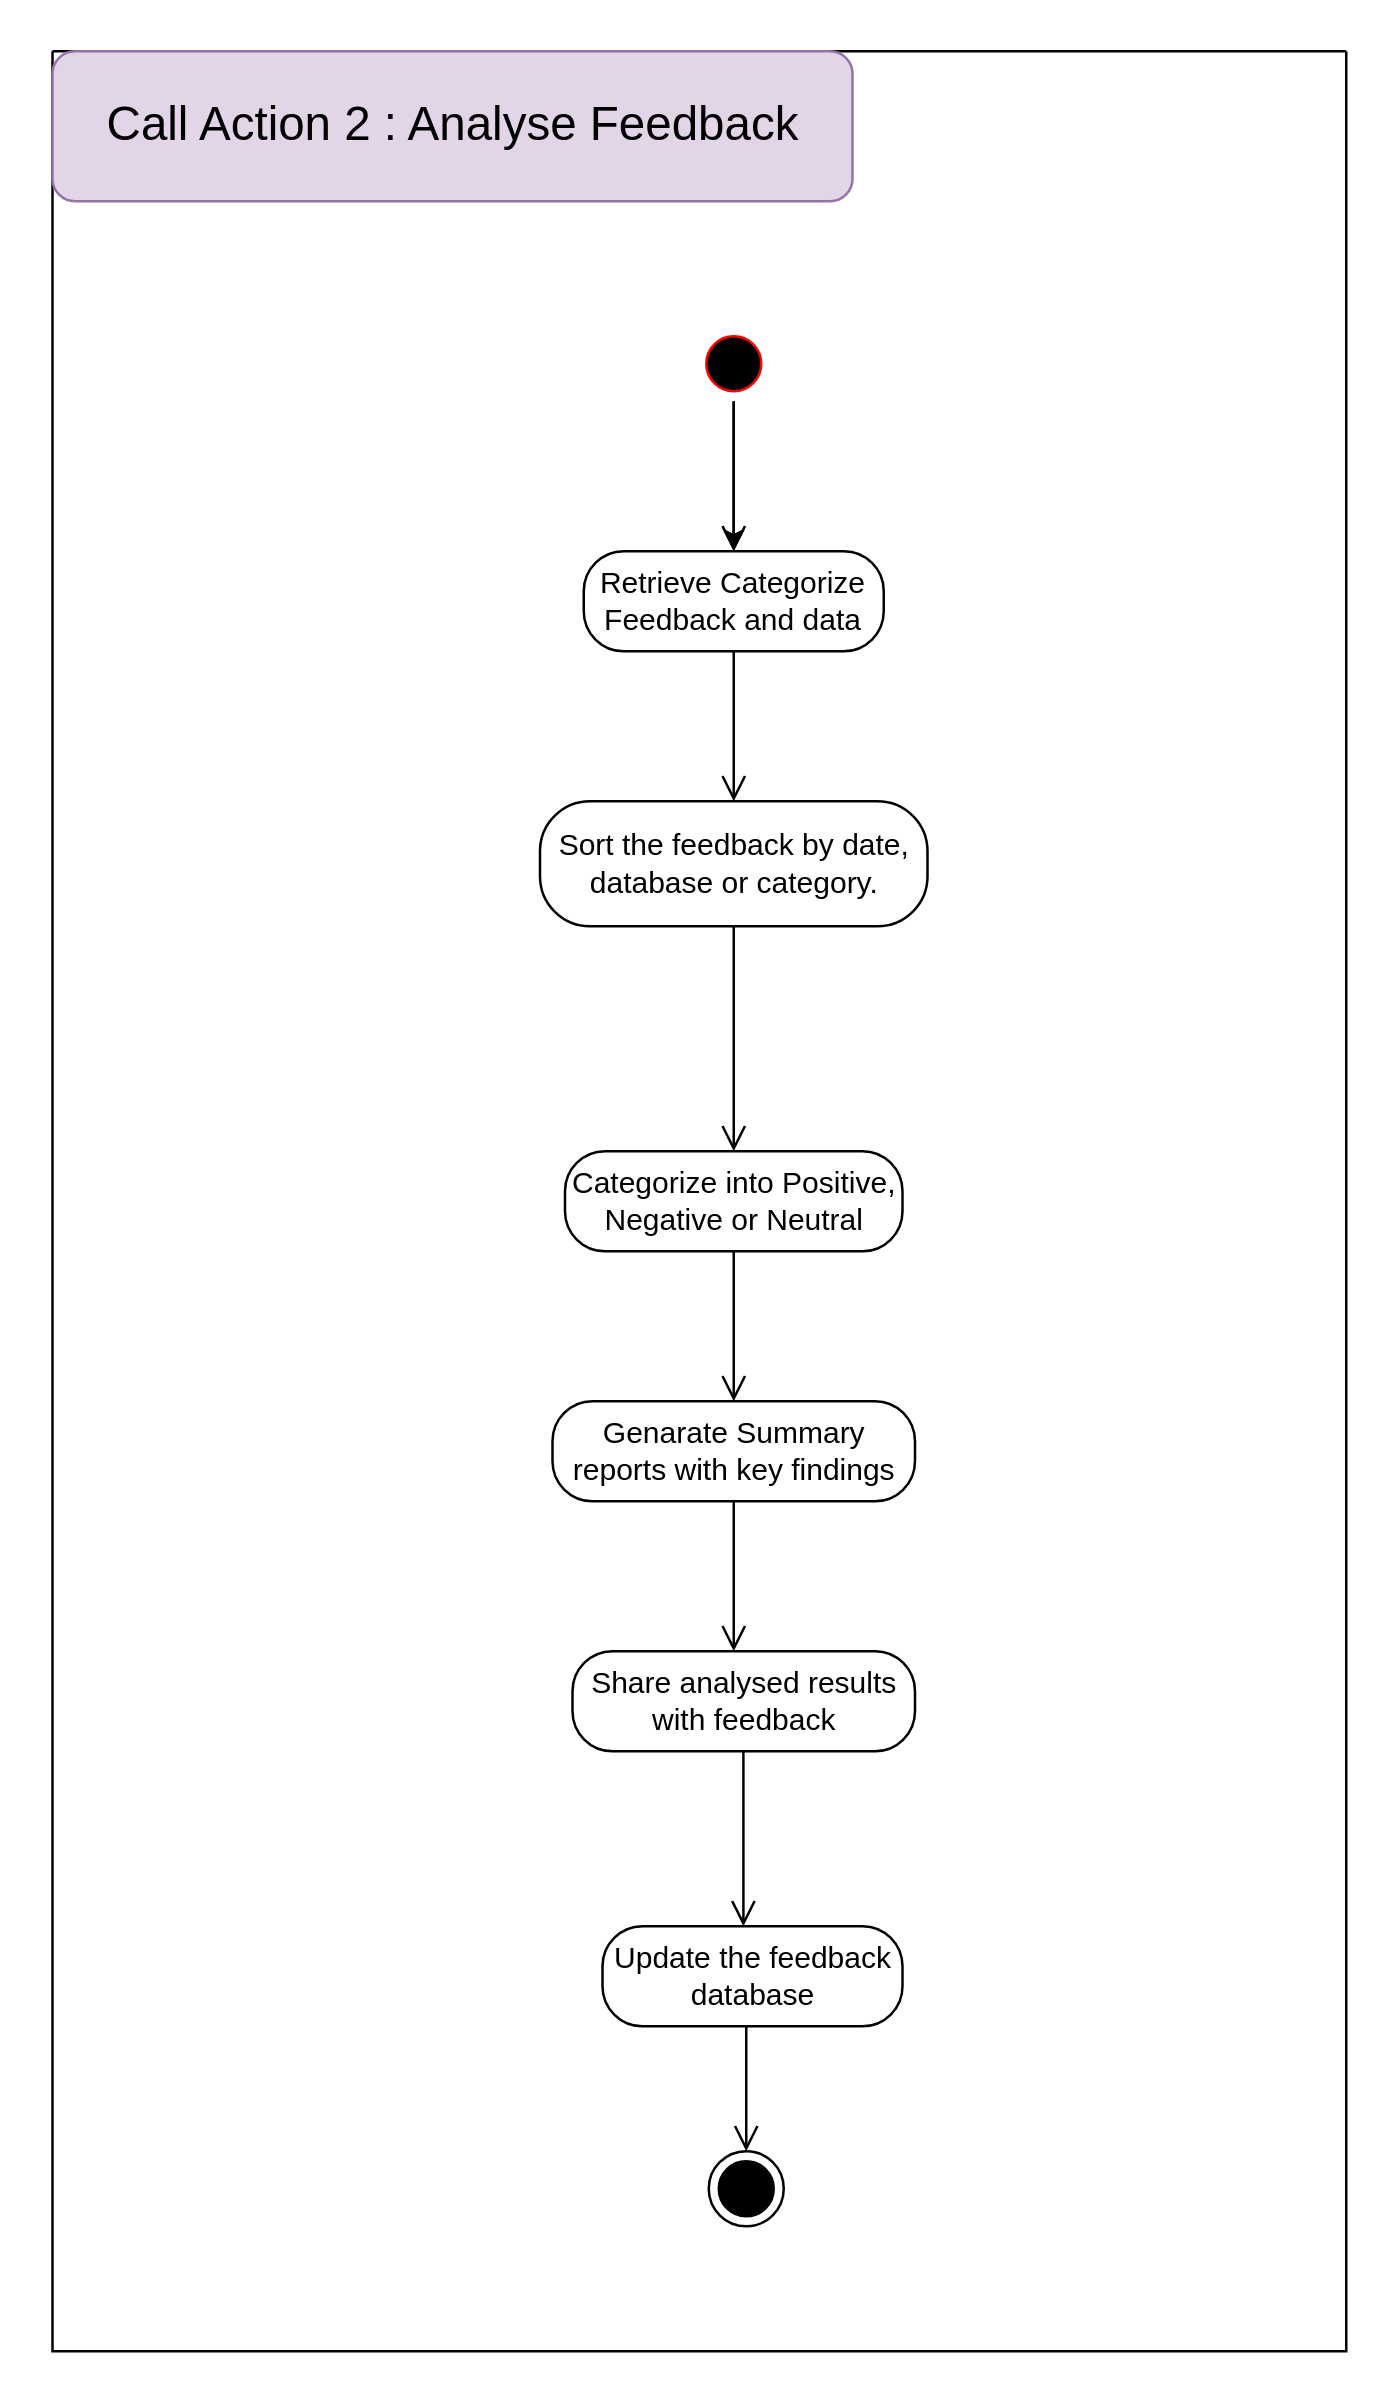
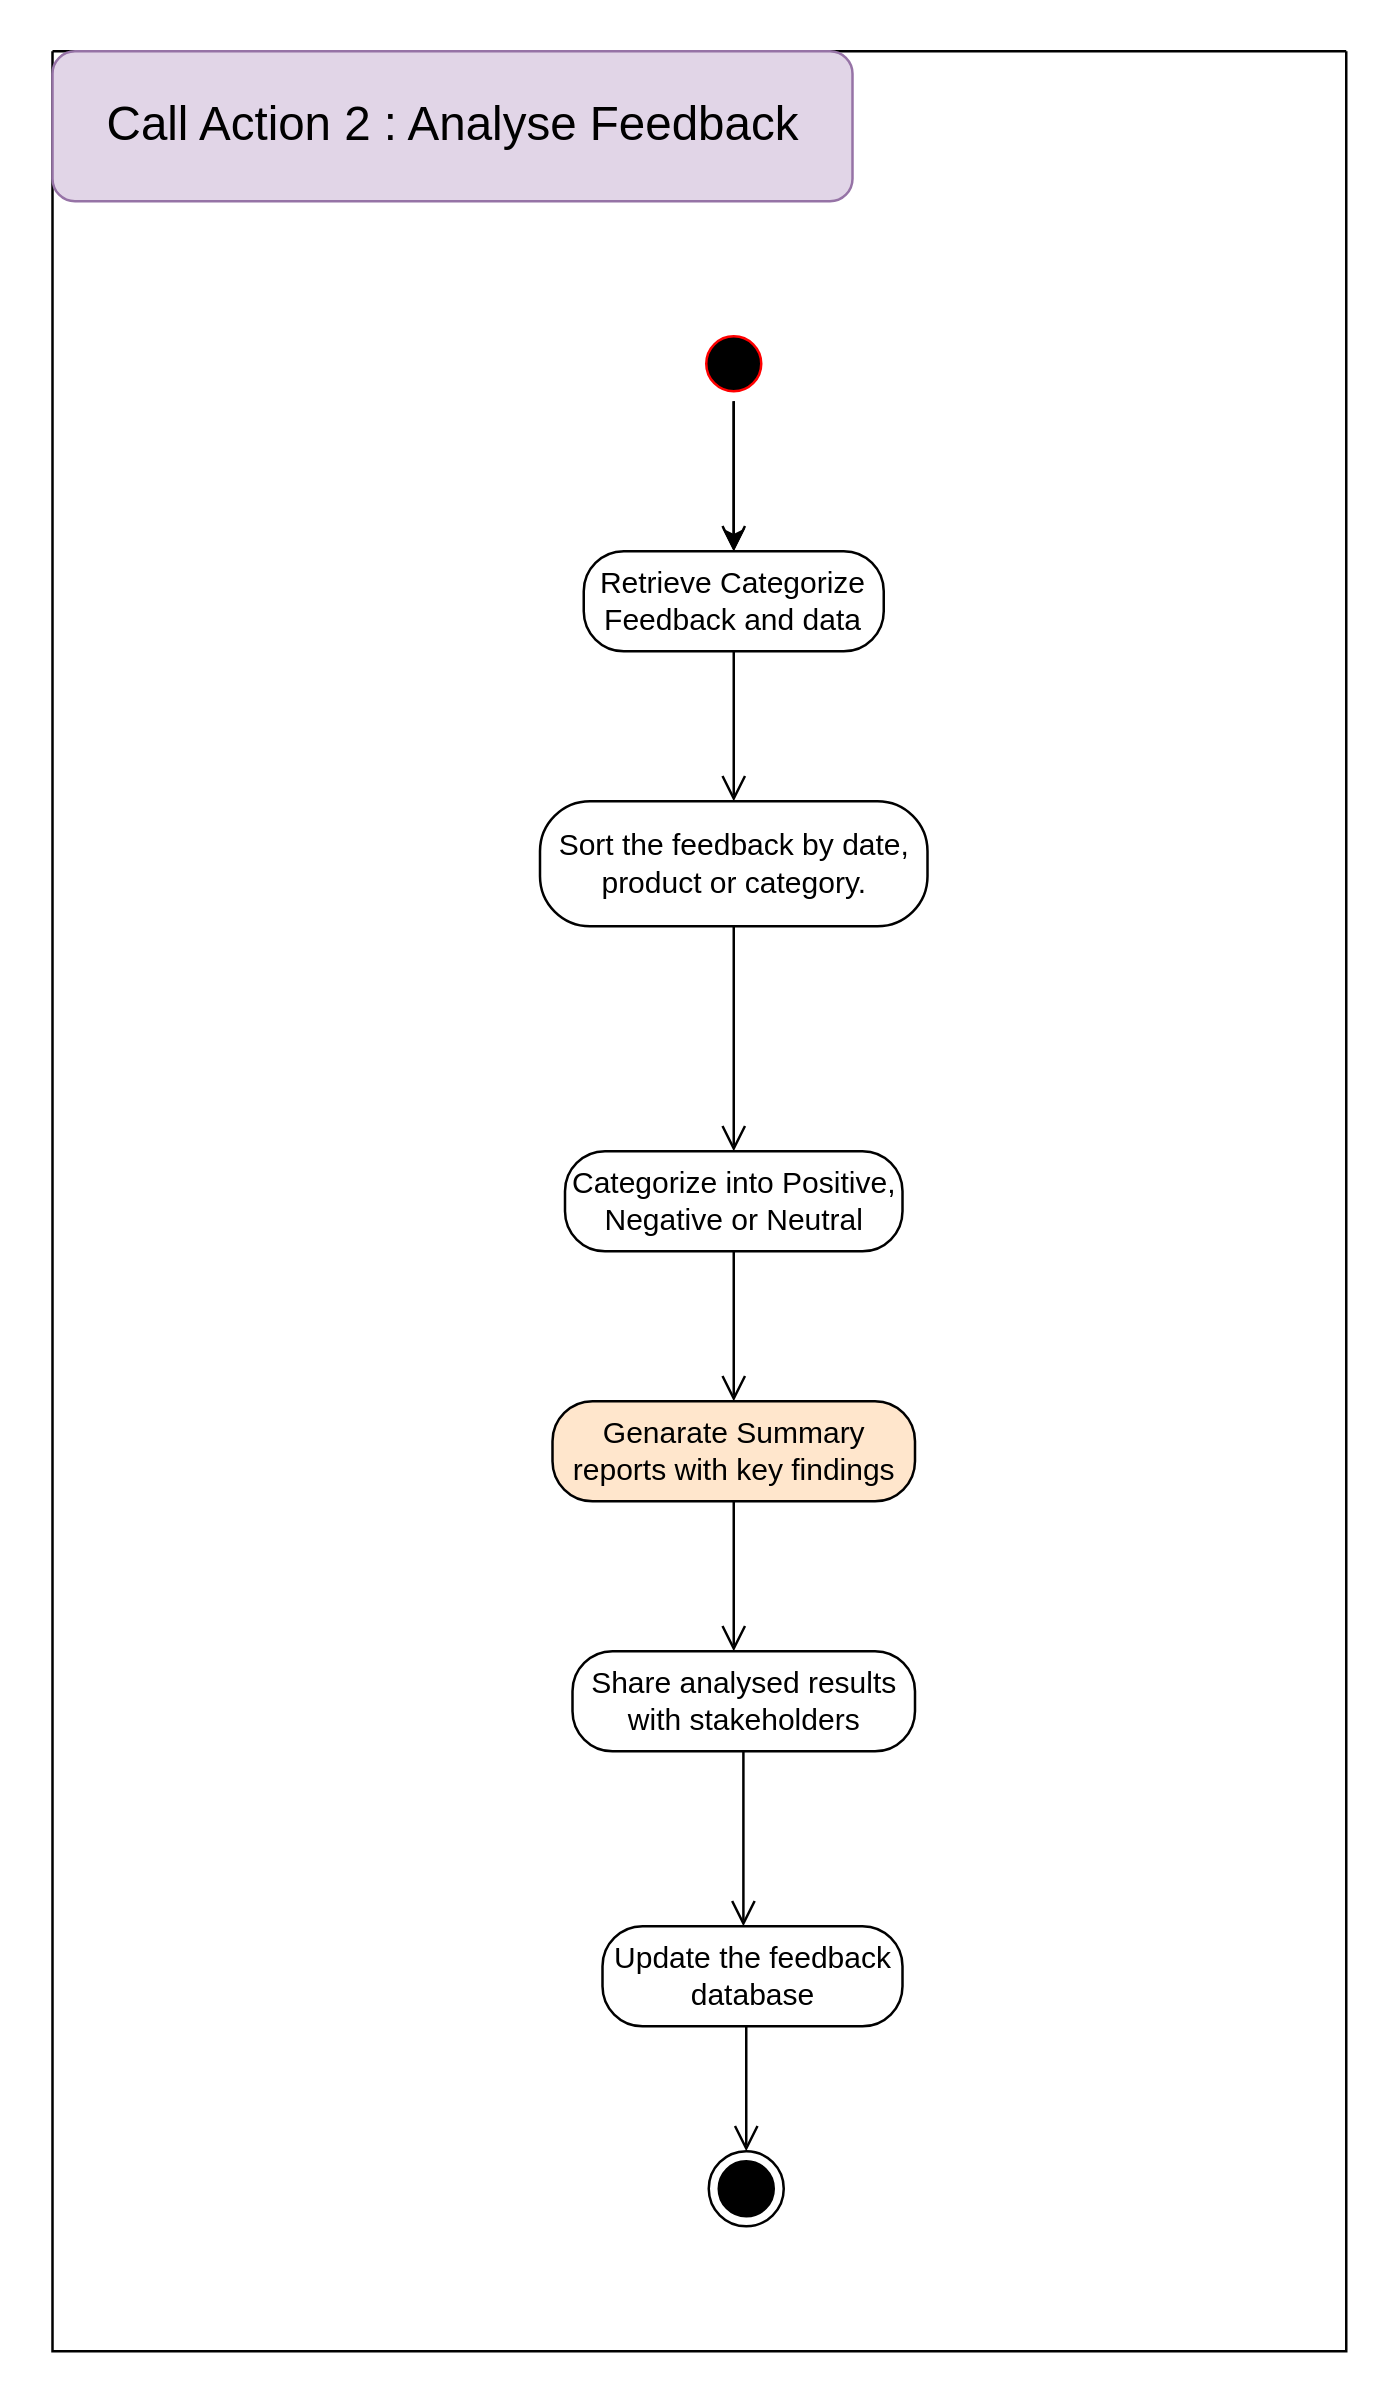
(735, 864) -> (735, 864)
(734, 1451) -> (734, 1451)
(745, 1701) -> (745, 1701)
